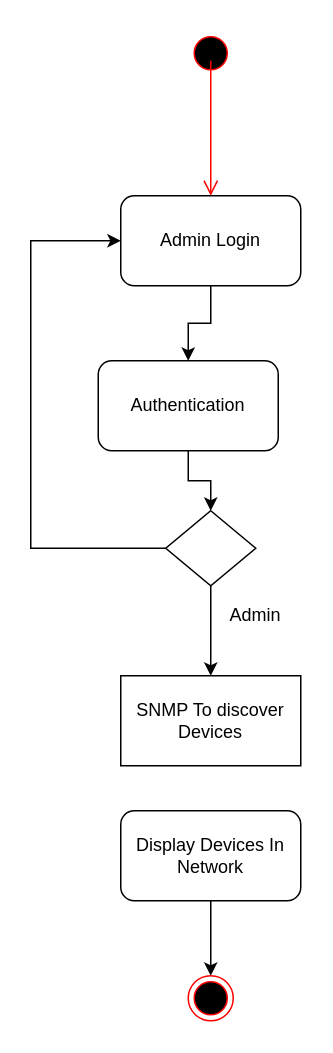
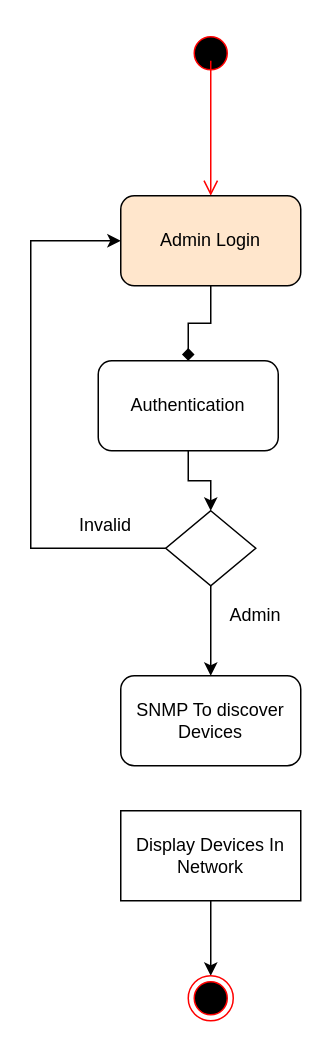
(211, 241) -> (211, 241)
(188, 349) -> (188, 348)
none -> (106, 526)
(211, 721) -> (211, 721)
(211, 856) -> (211, 856)
